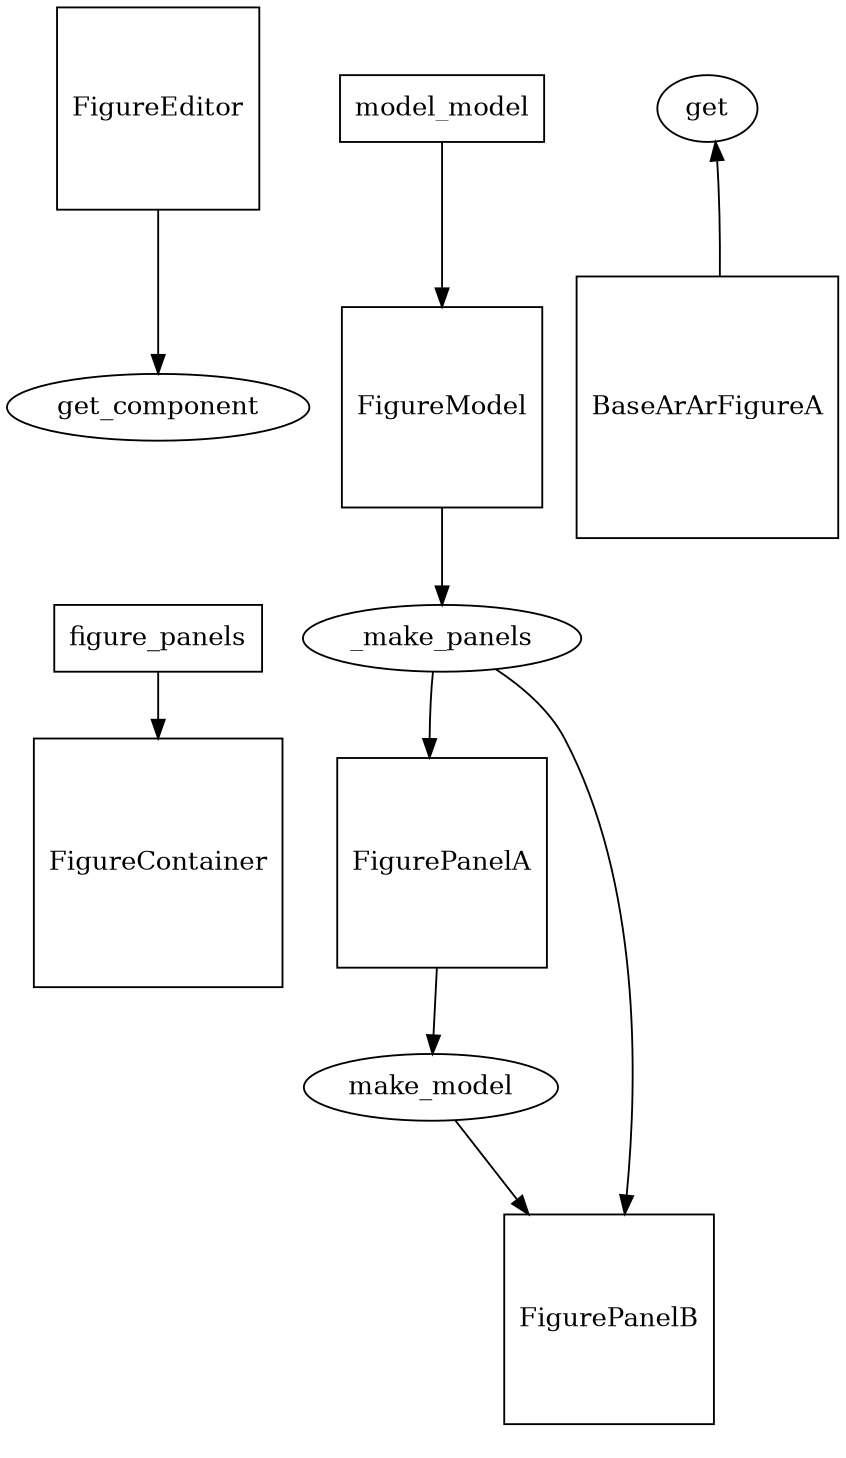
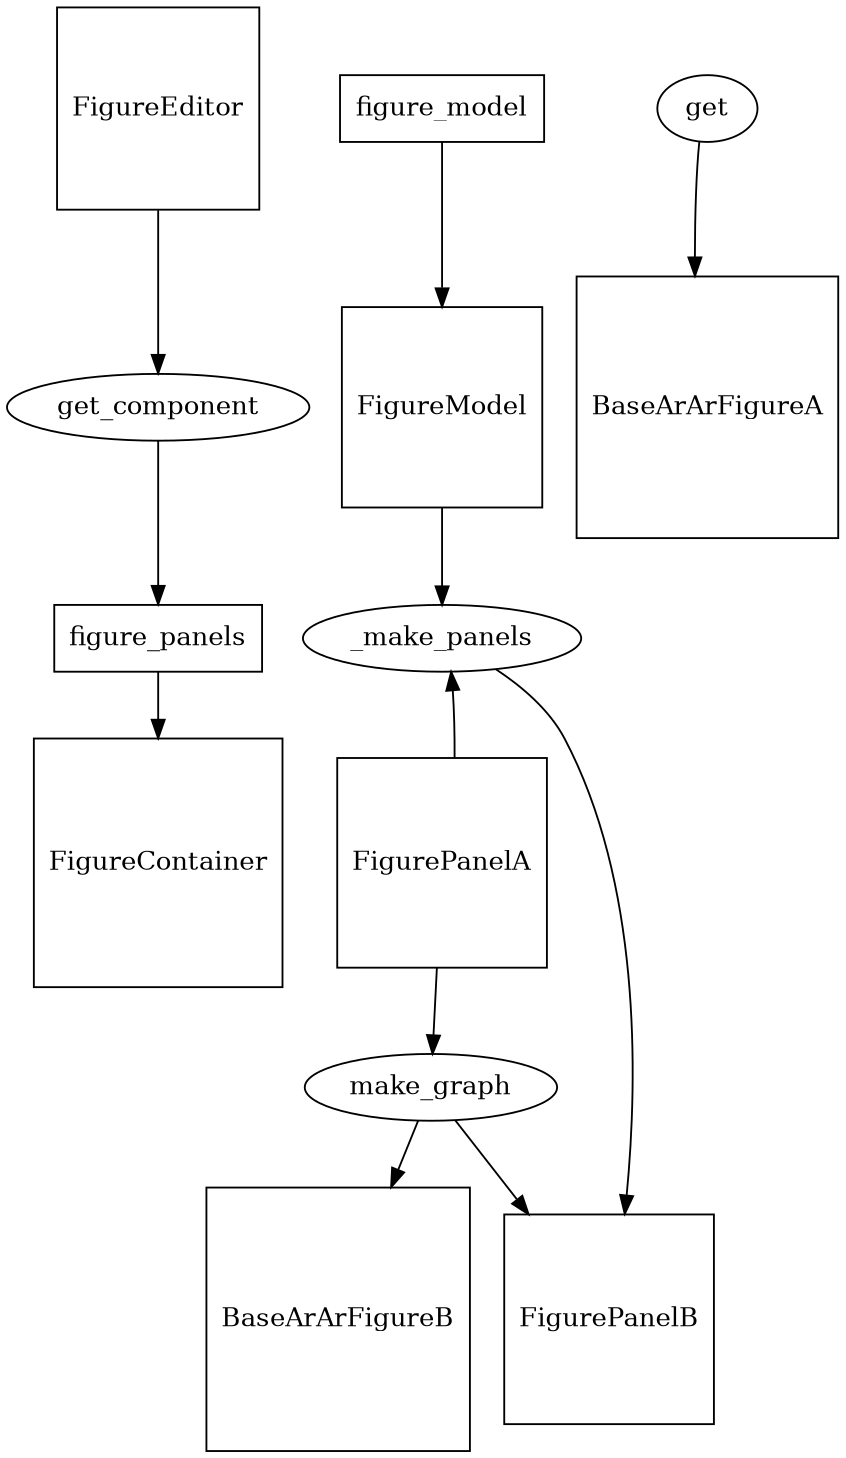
(442, 109) -> (442, 109)
(720, 219) -> (696, 200)
none -> (158, 513)
(431, 705) -> (454, 724)
(431, 1087) -> (431, 1087)
none -> (338, 1319)
